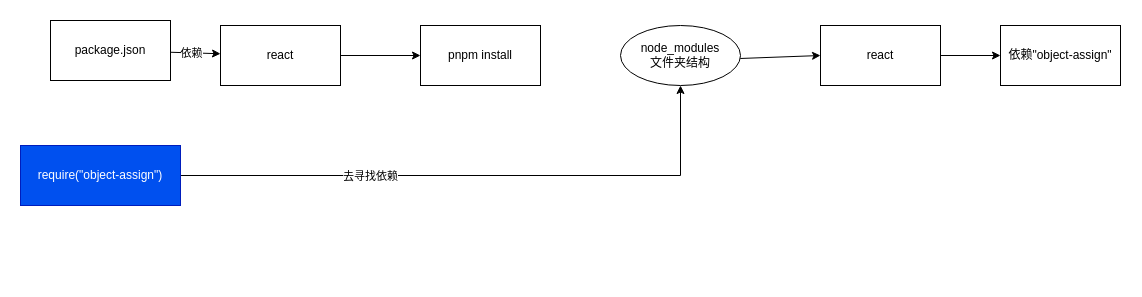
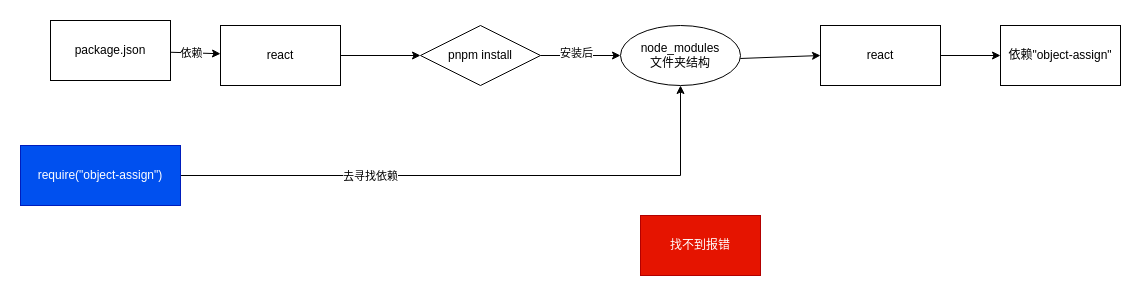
(481, 56) -> (481, 56)
none -> (577, 56)
none -> (701, 246)
